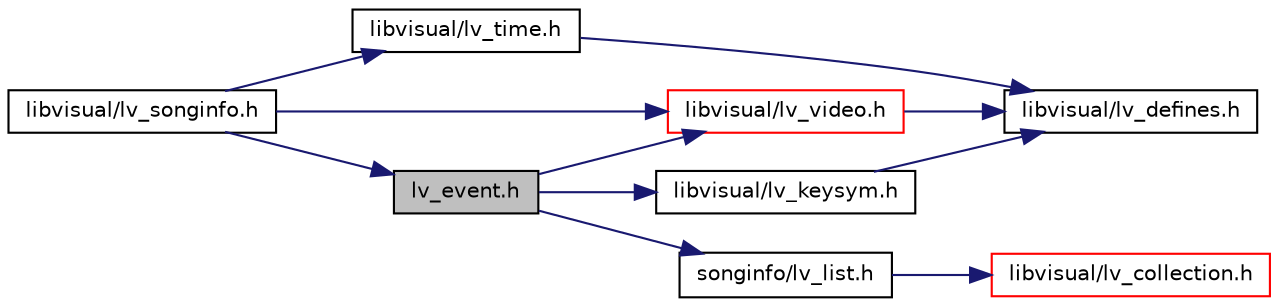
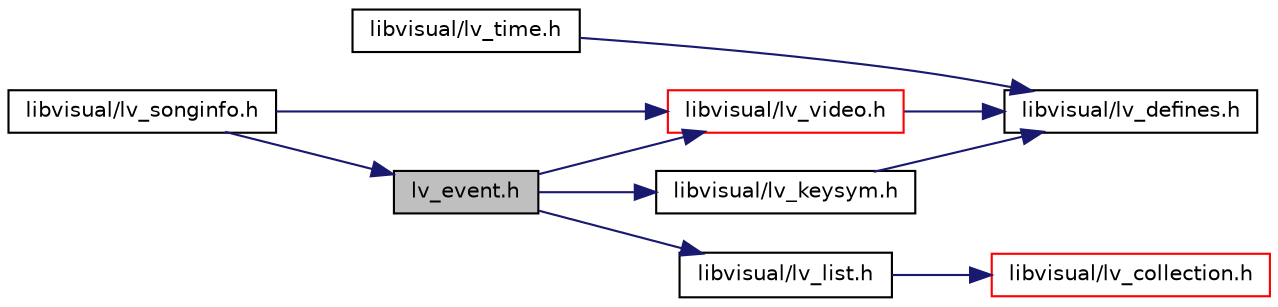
(294, 74) -> none
(786, 275) -> (786, 275)
